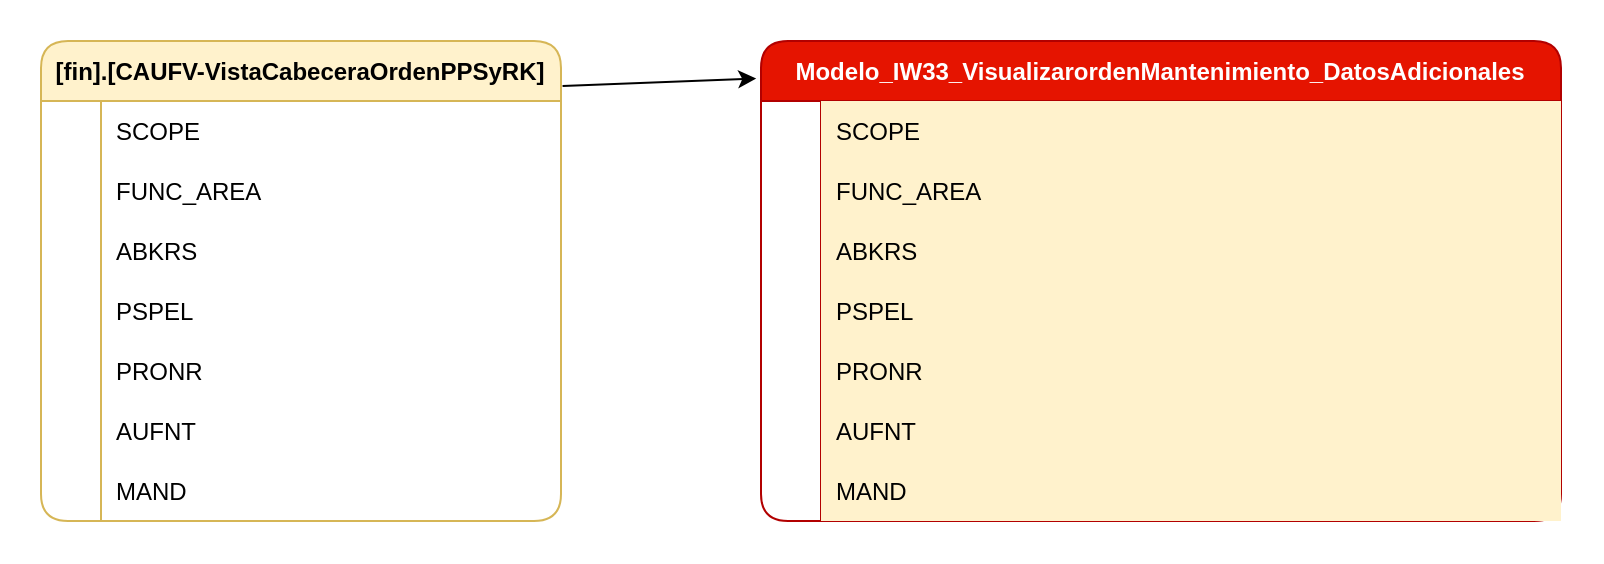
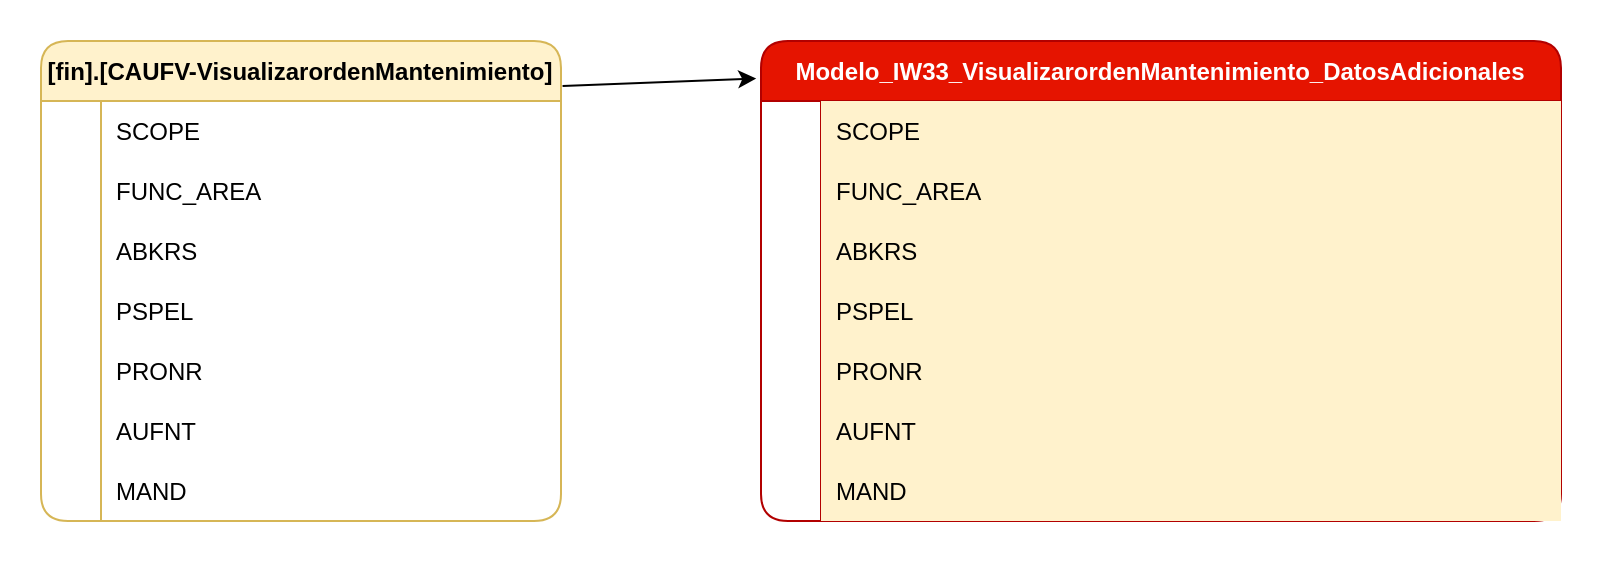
(300, 72) -> (300, 72)
